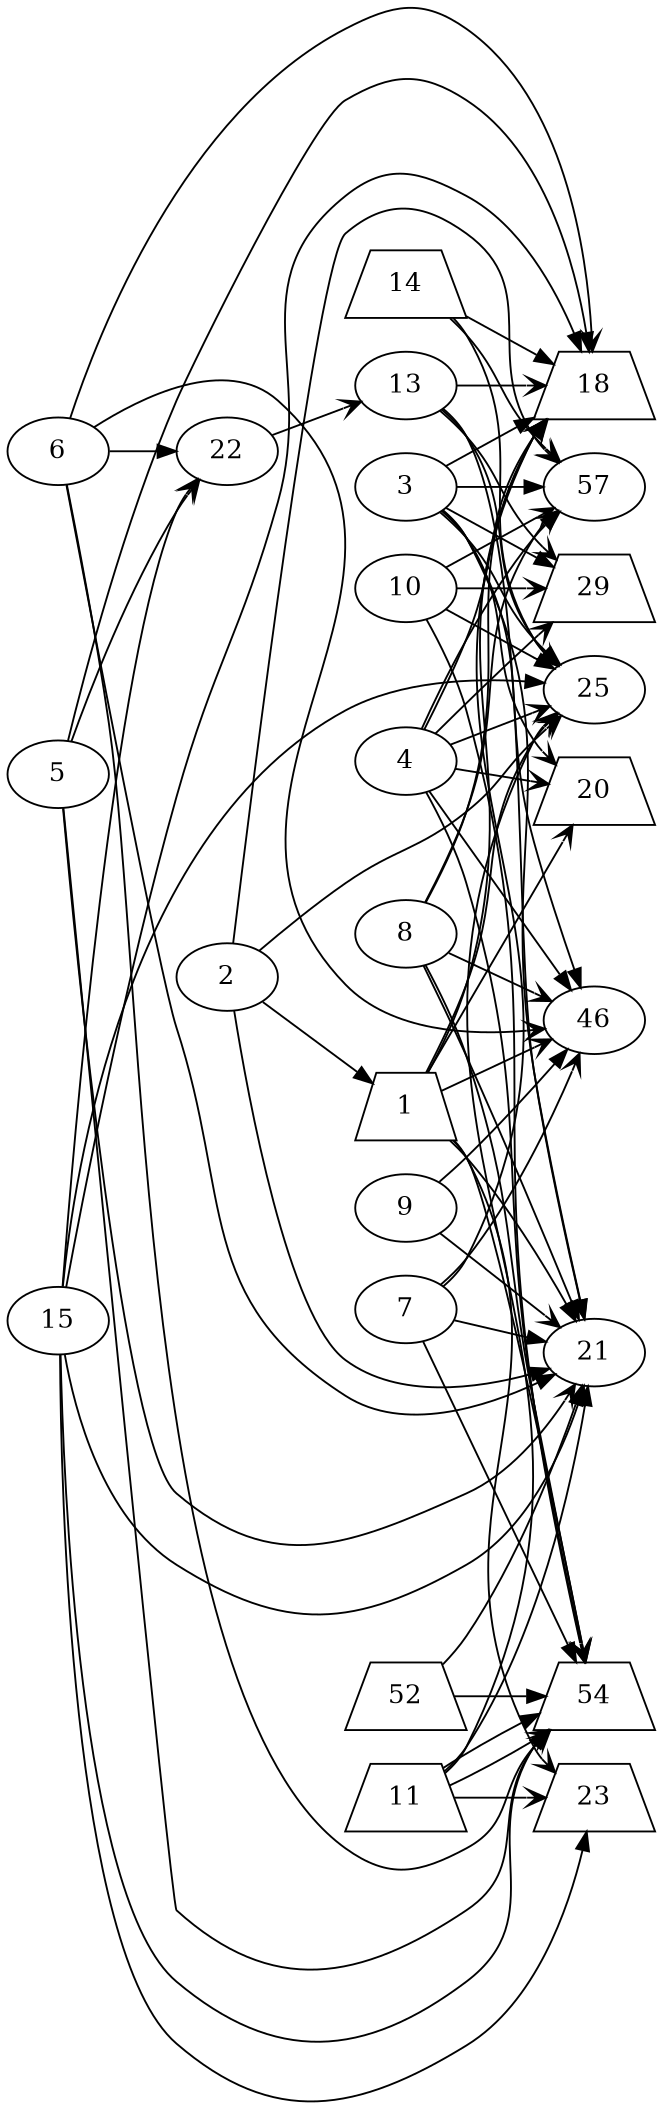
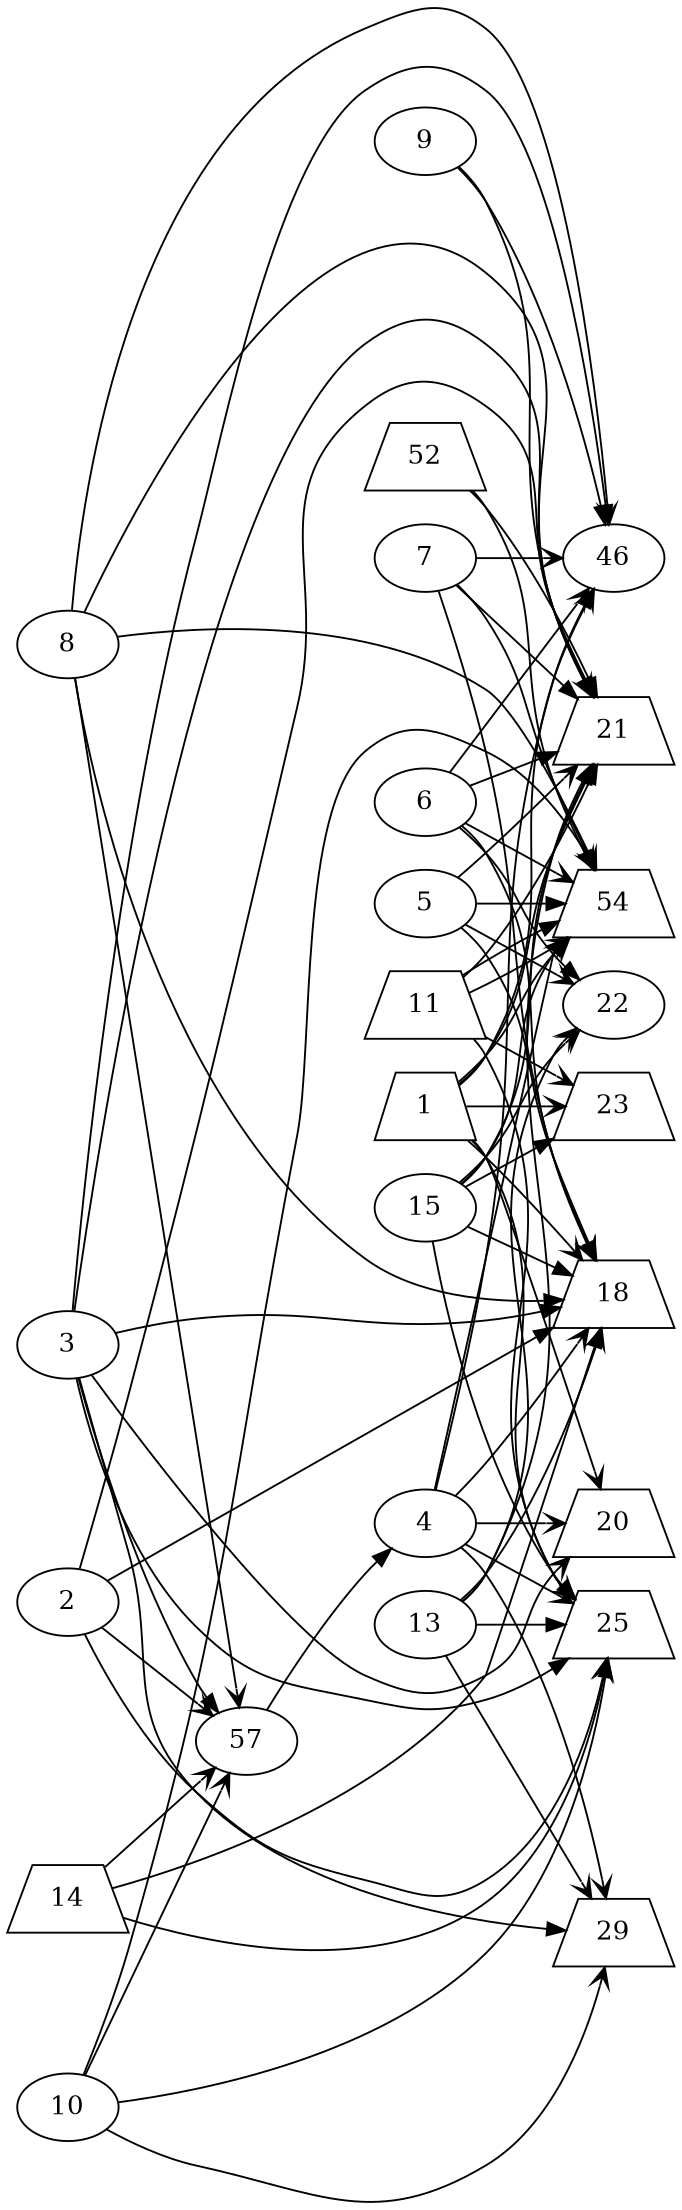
(317, 418) -> (521, 1324)
(476, 622) -> (323, 1625)
(594, 690) -> (614, 1625)
(310, 1037) -> (322, 1459)
(594, 1353) -> (614, 731)
